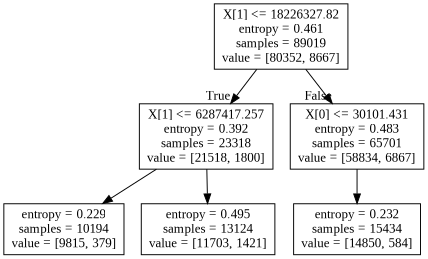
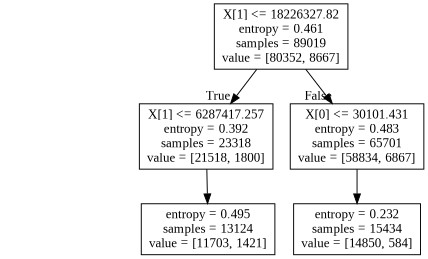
(64, 229) -> none
